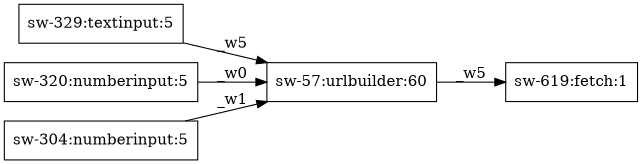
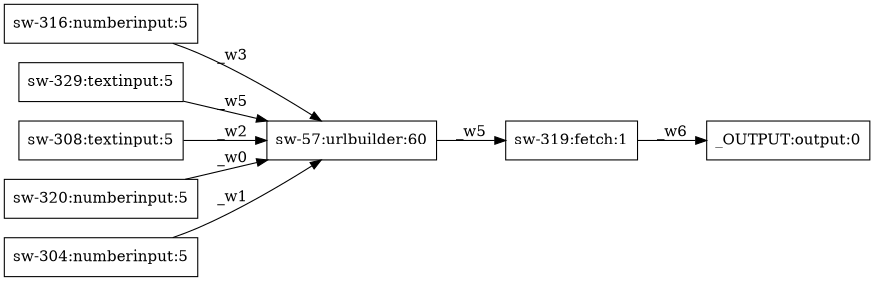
none -> (101, 24)
(572, 82) -> (572, 140)
none -> (101, 140)
none -> (788, 140)
